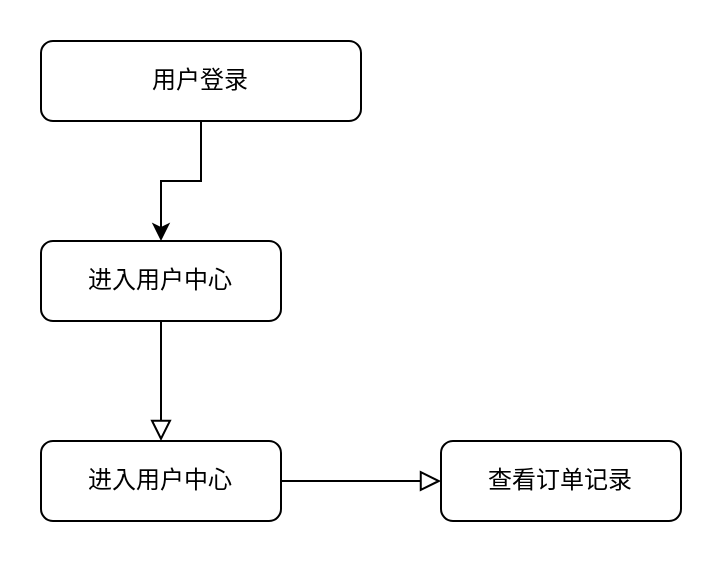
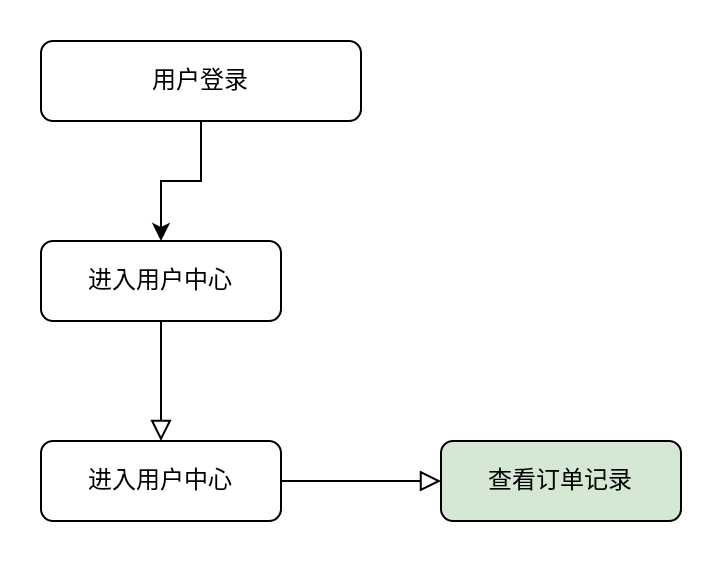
(561, 481) -> (561, 481)
